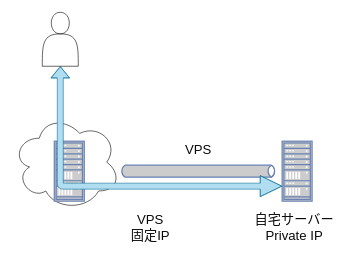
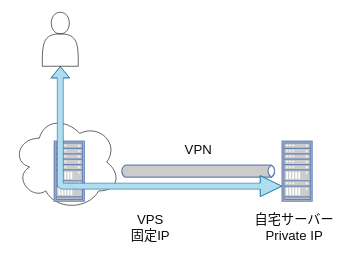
(199, 150) -> (199, 150)
